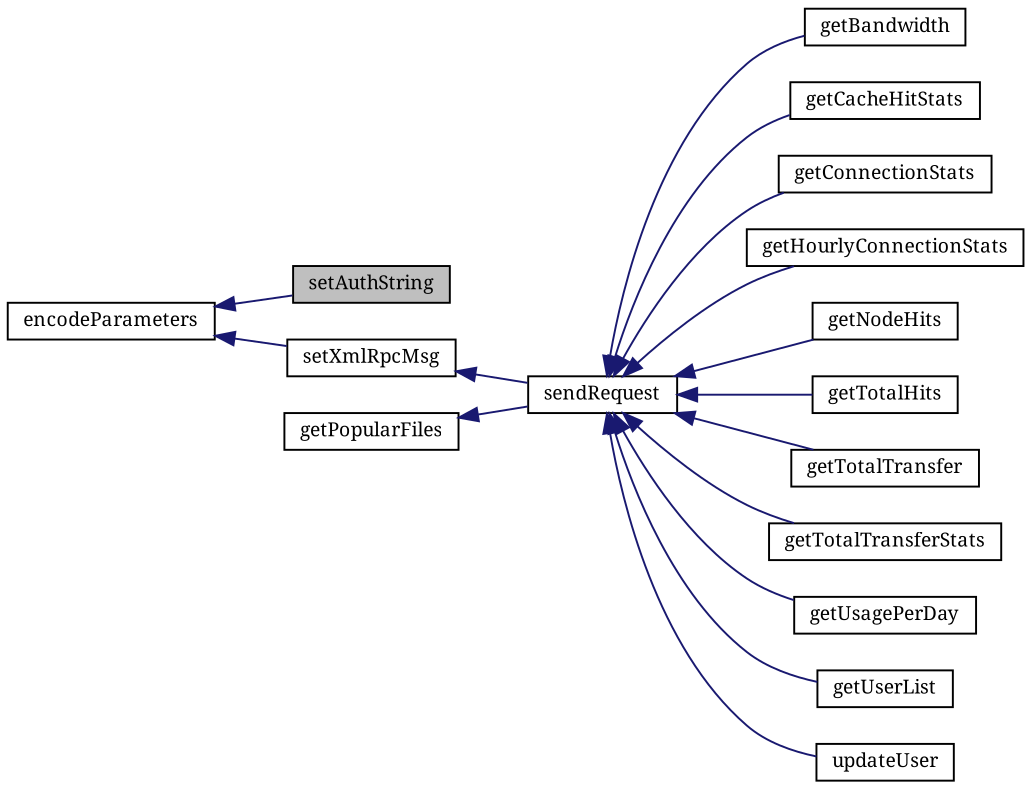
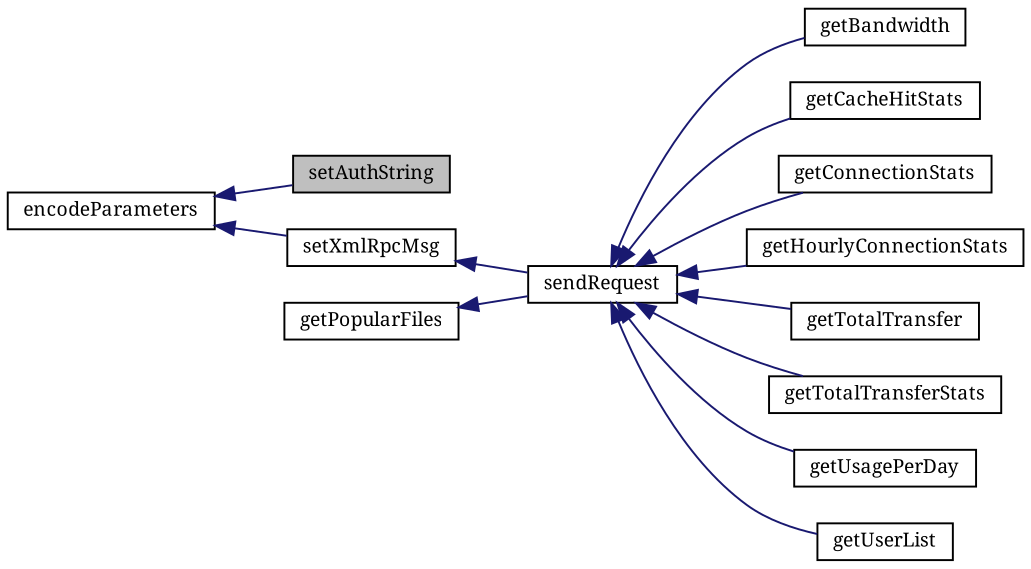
(885, 321) -> none
(885, 395) -> none
(885, 762) -> none
